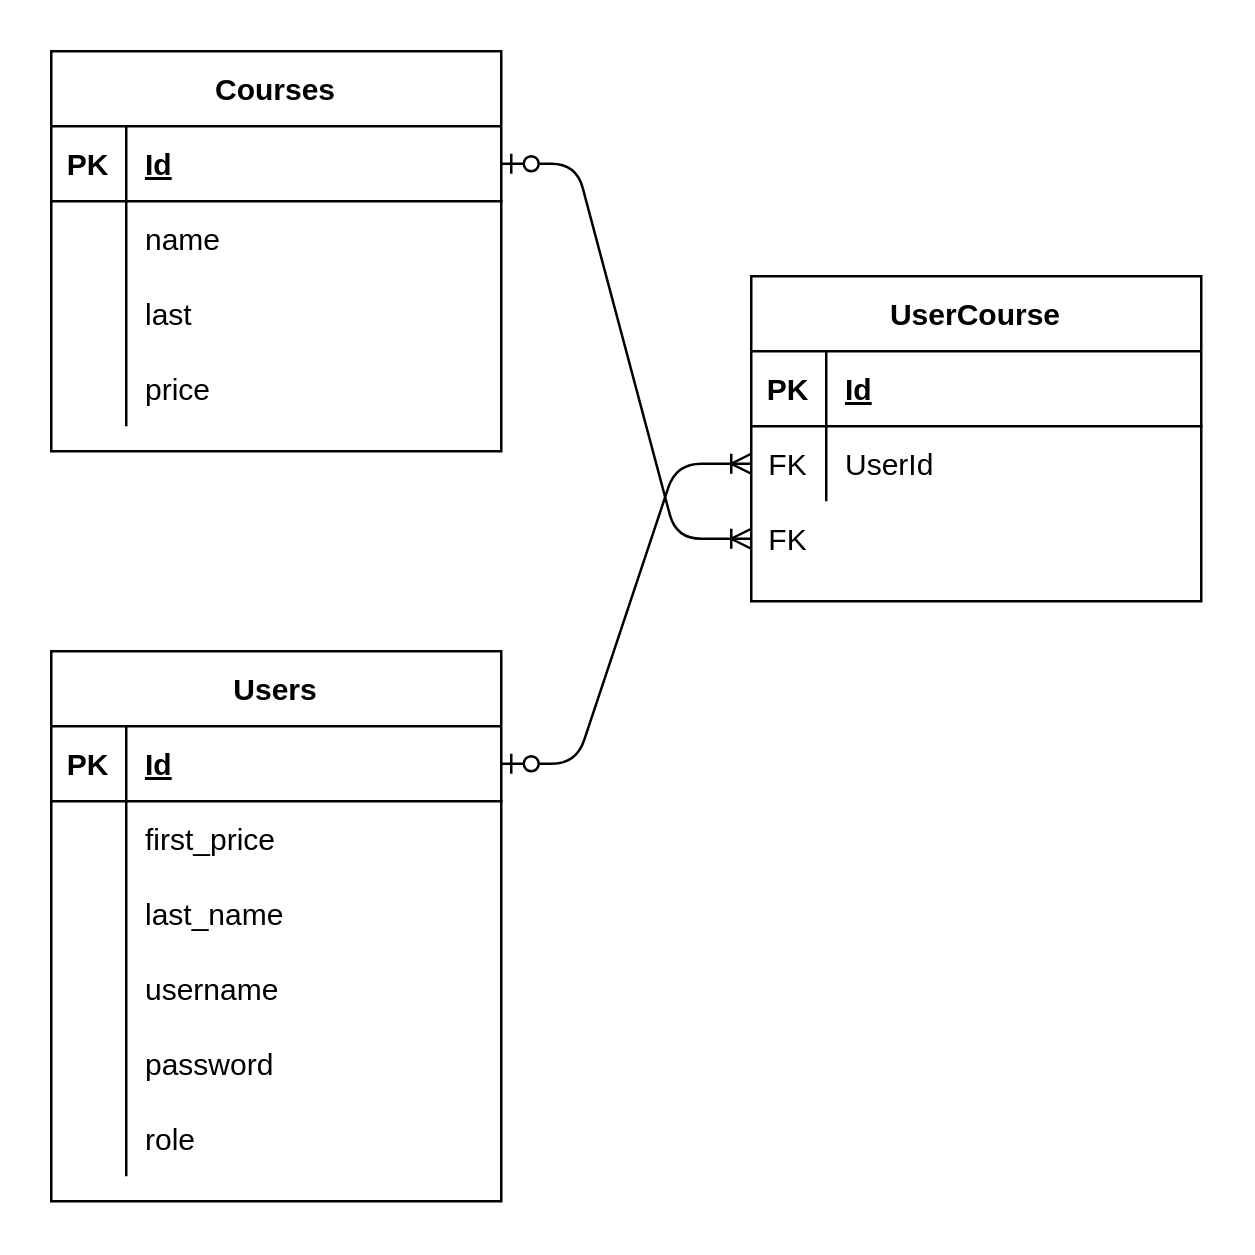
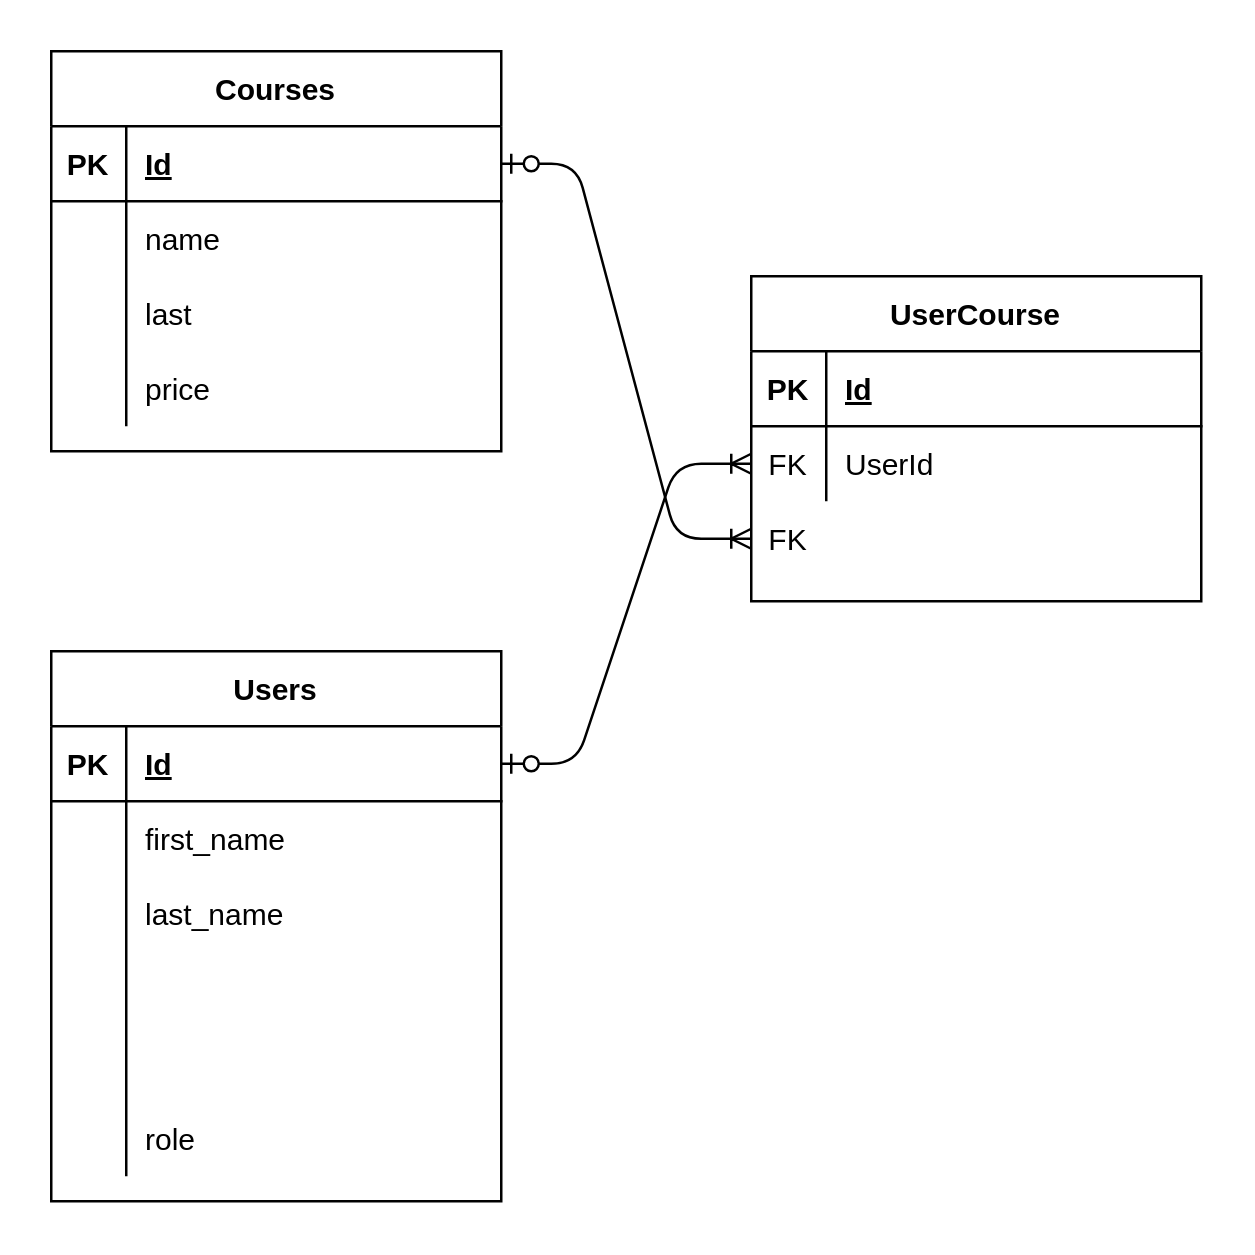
(230, 840) -> (225, 840)
(314, 989) -> none
(314, 1064) -> none
